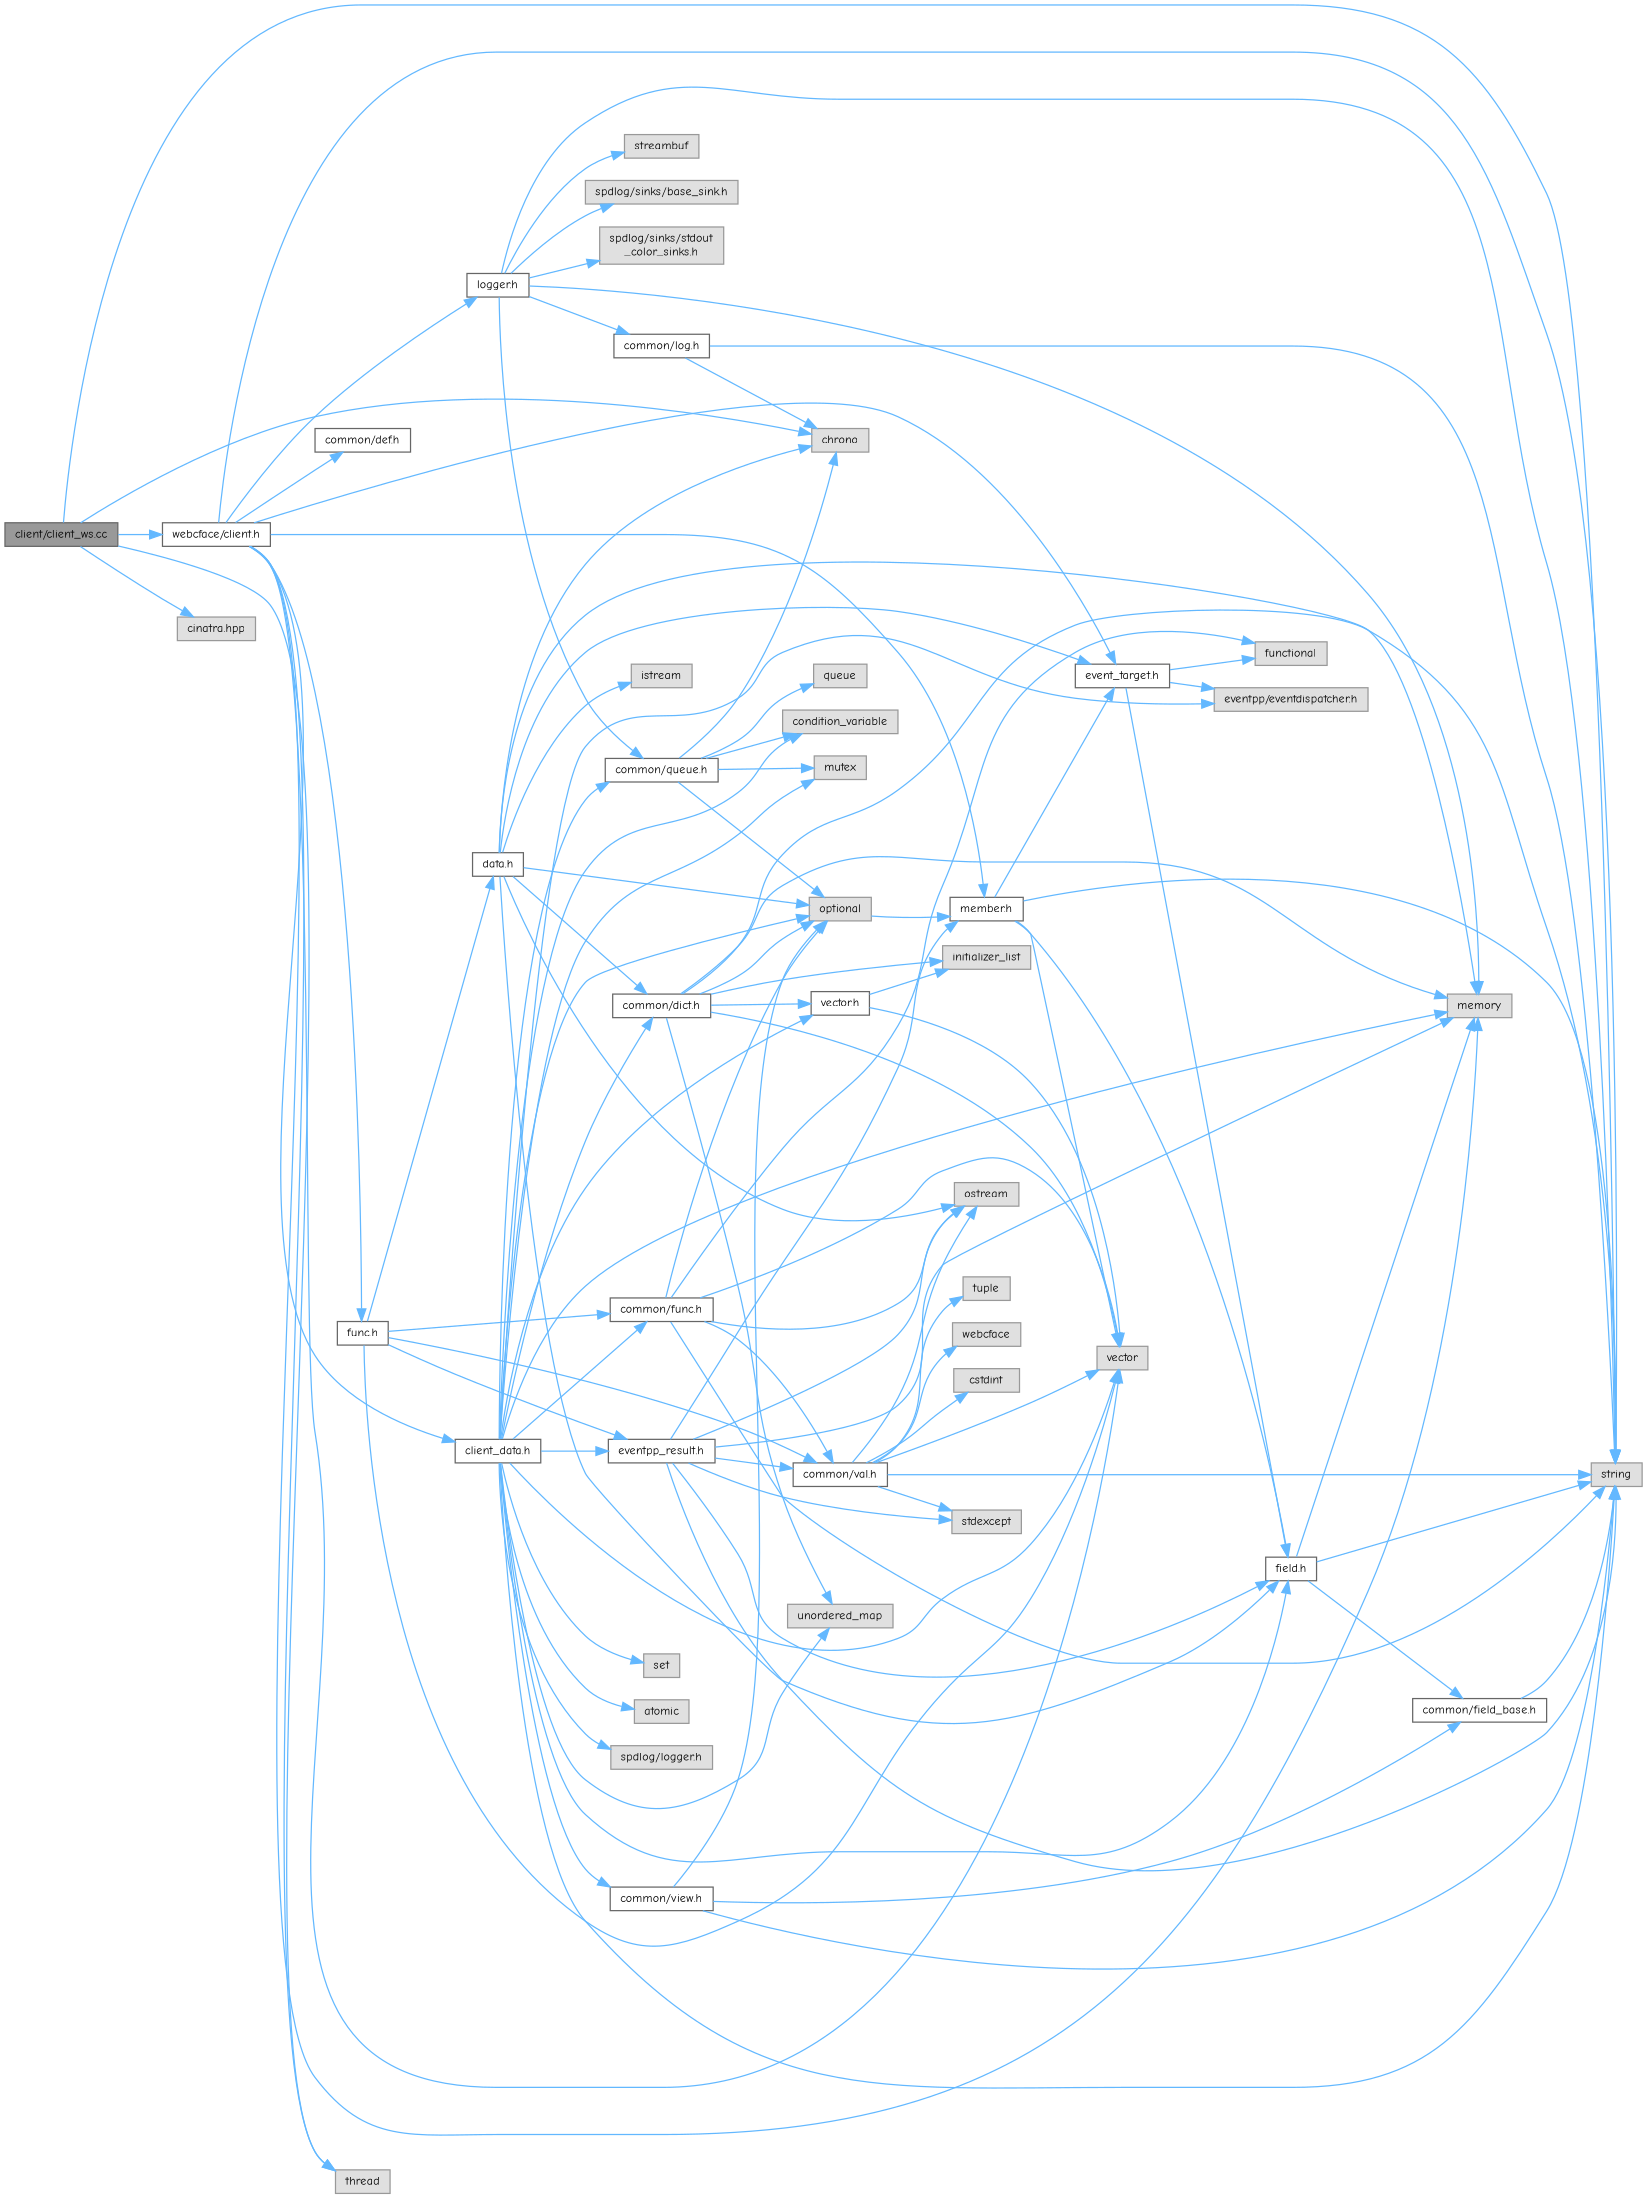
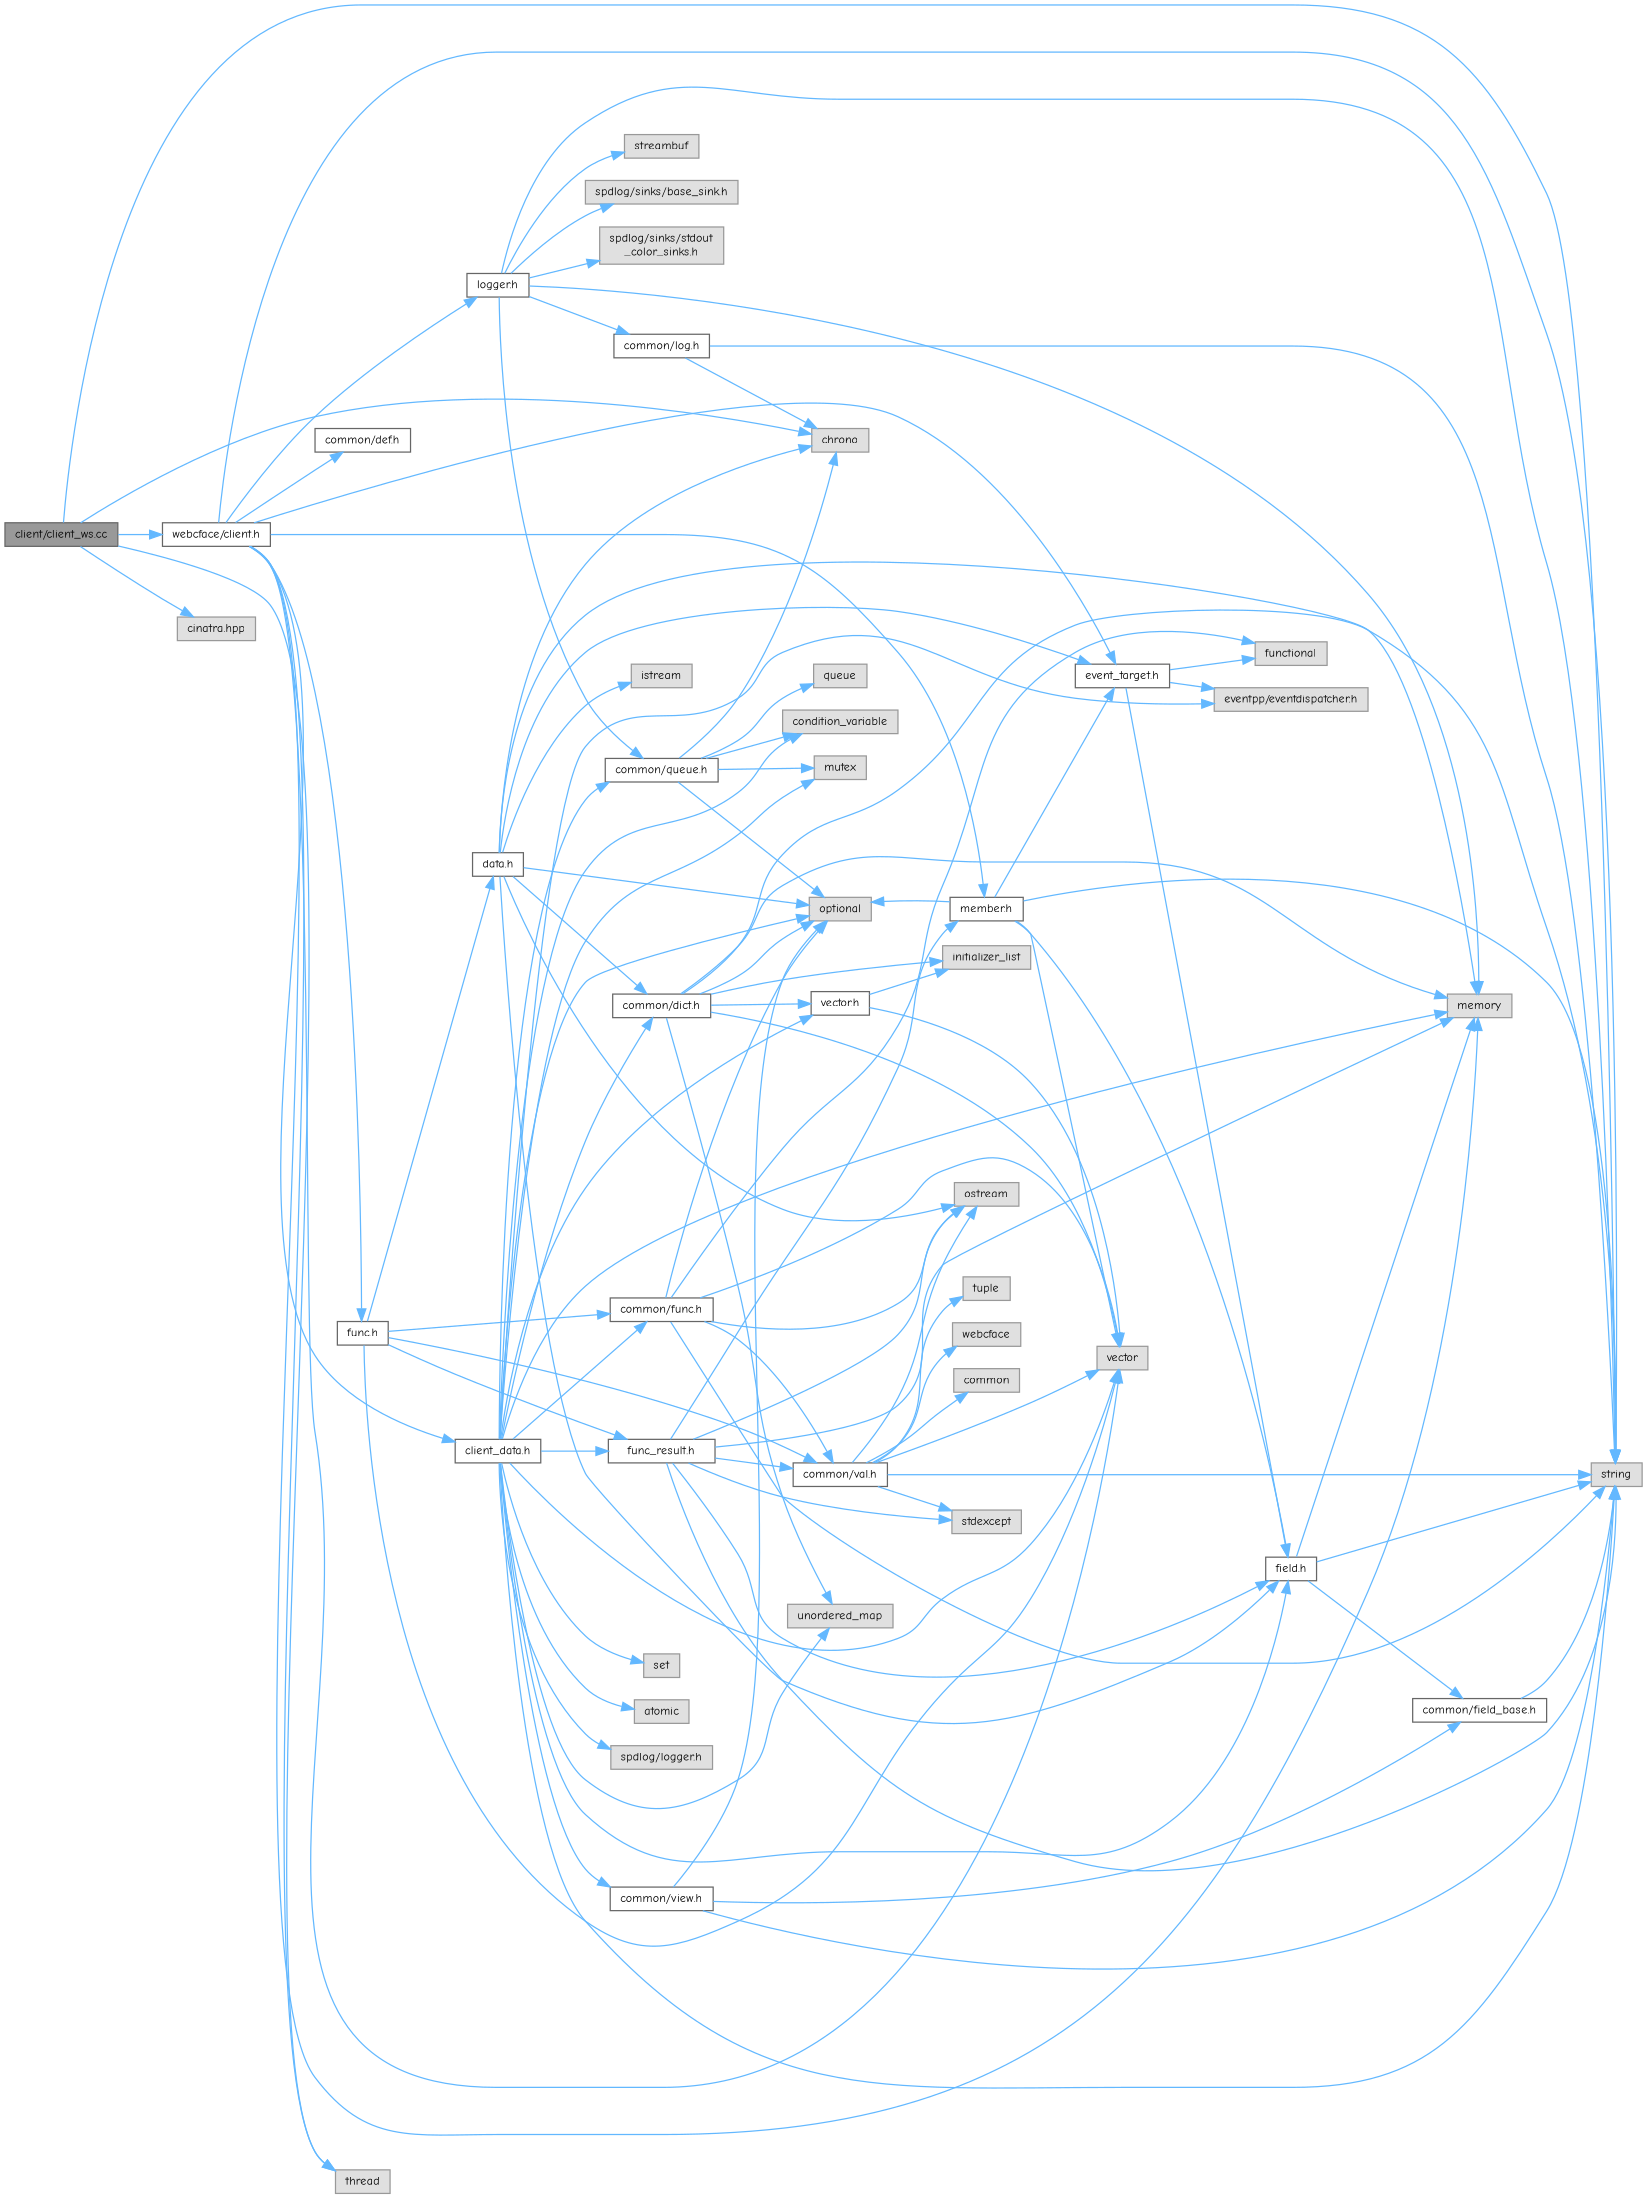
(904, 917) -> (917, 901)
(987, 1380) -> (987, 1380)
(662, 1451) -> (662, 1451)
